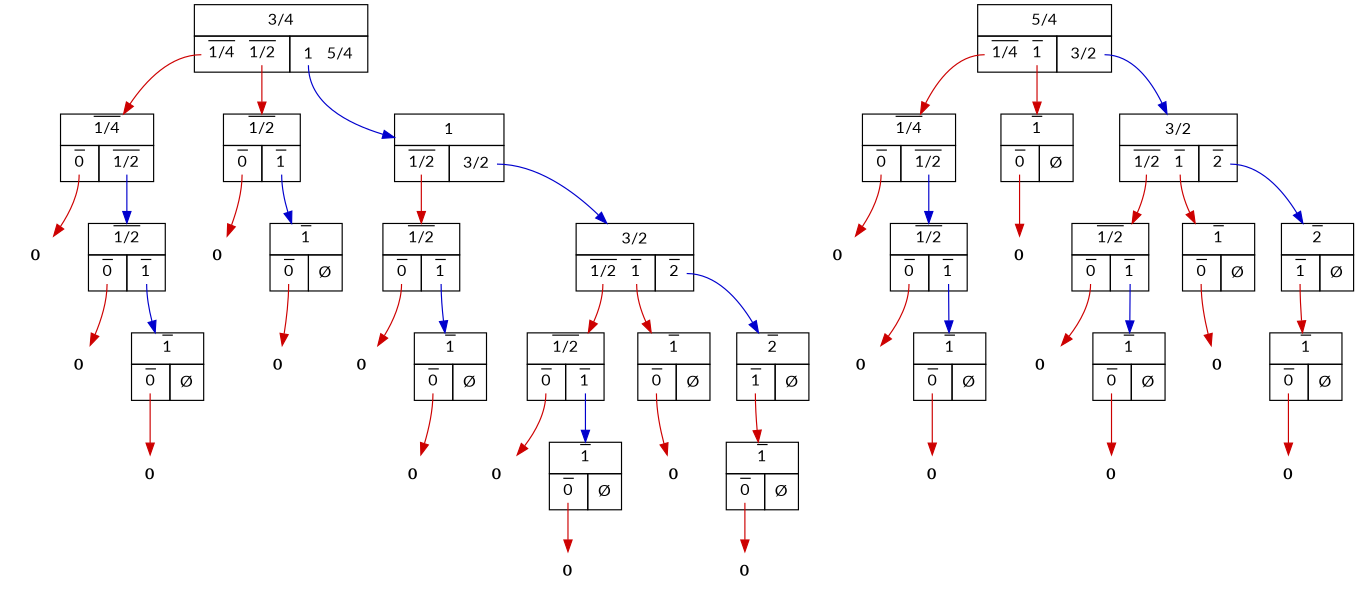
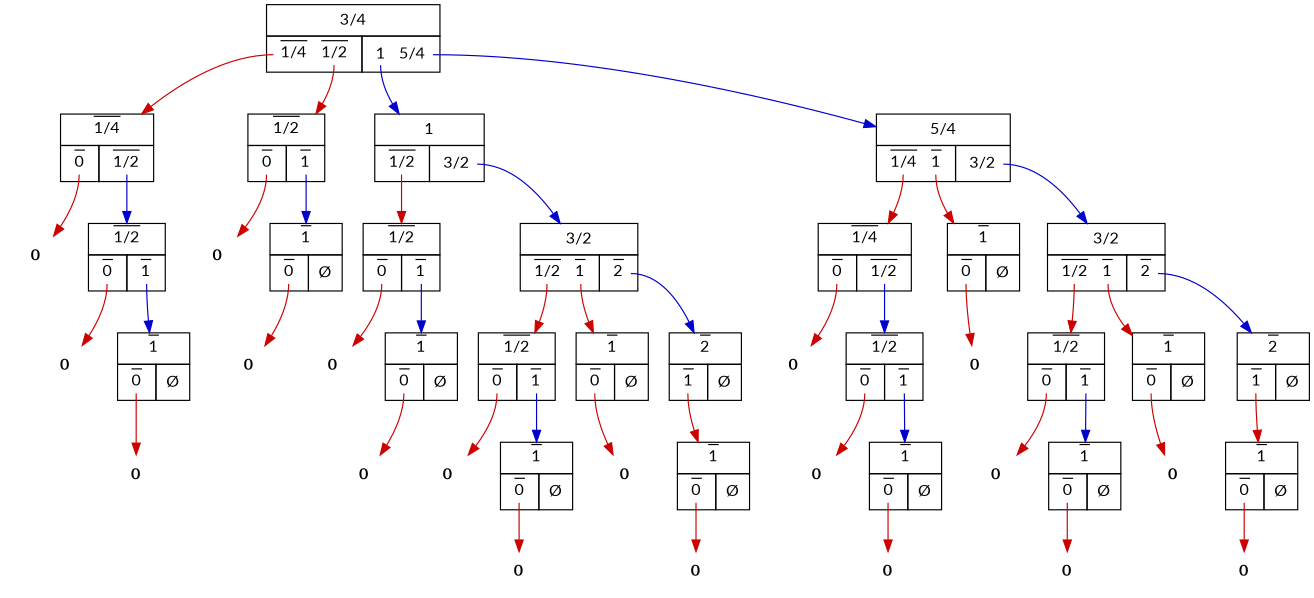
none -> (651, 76)
